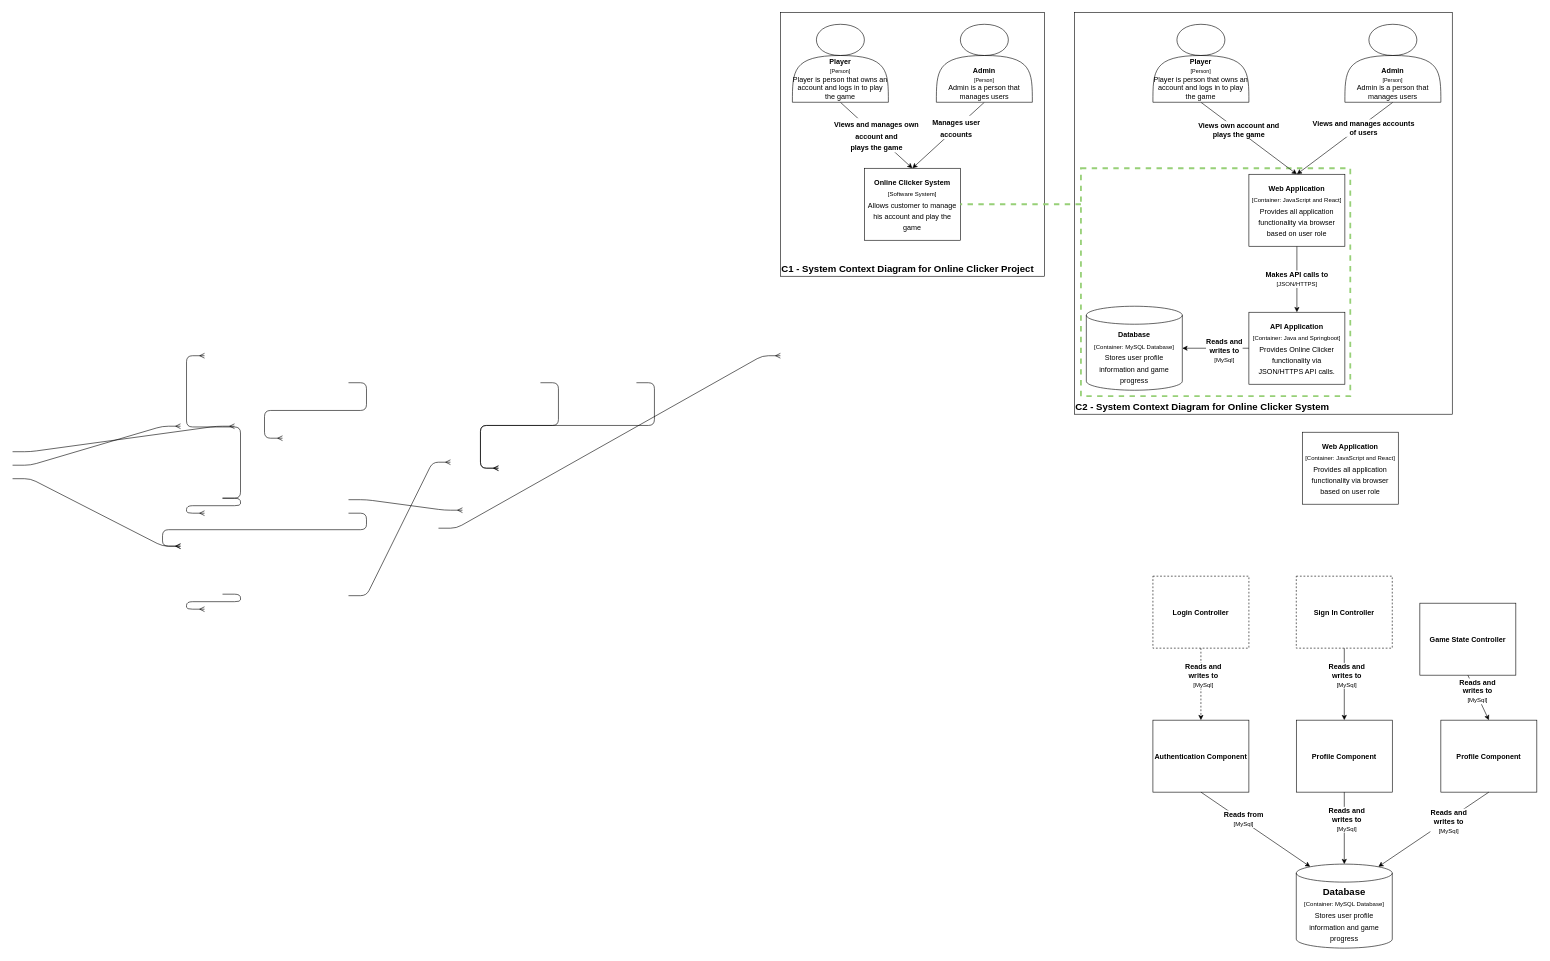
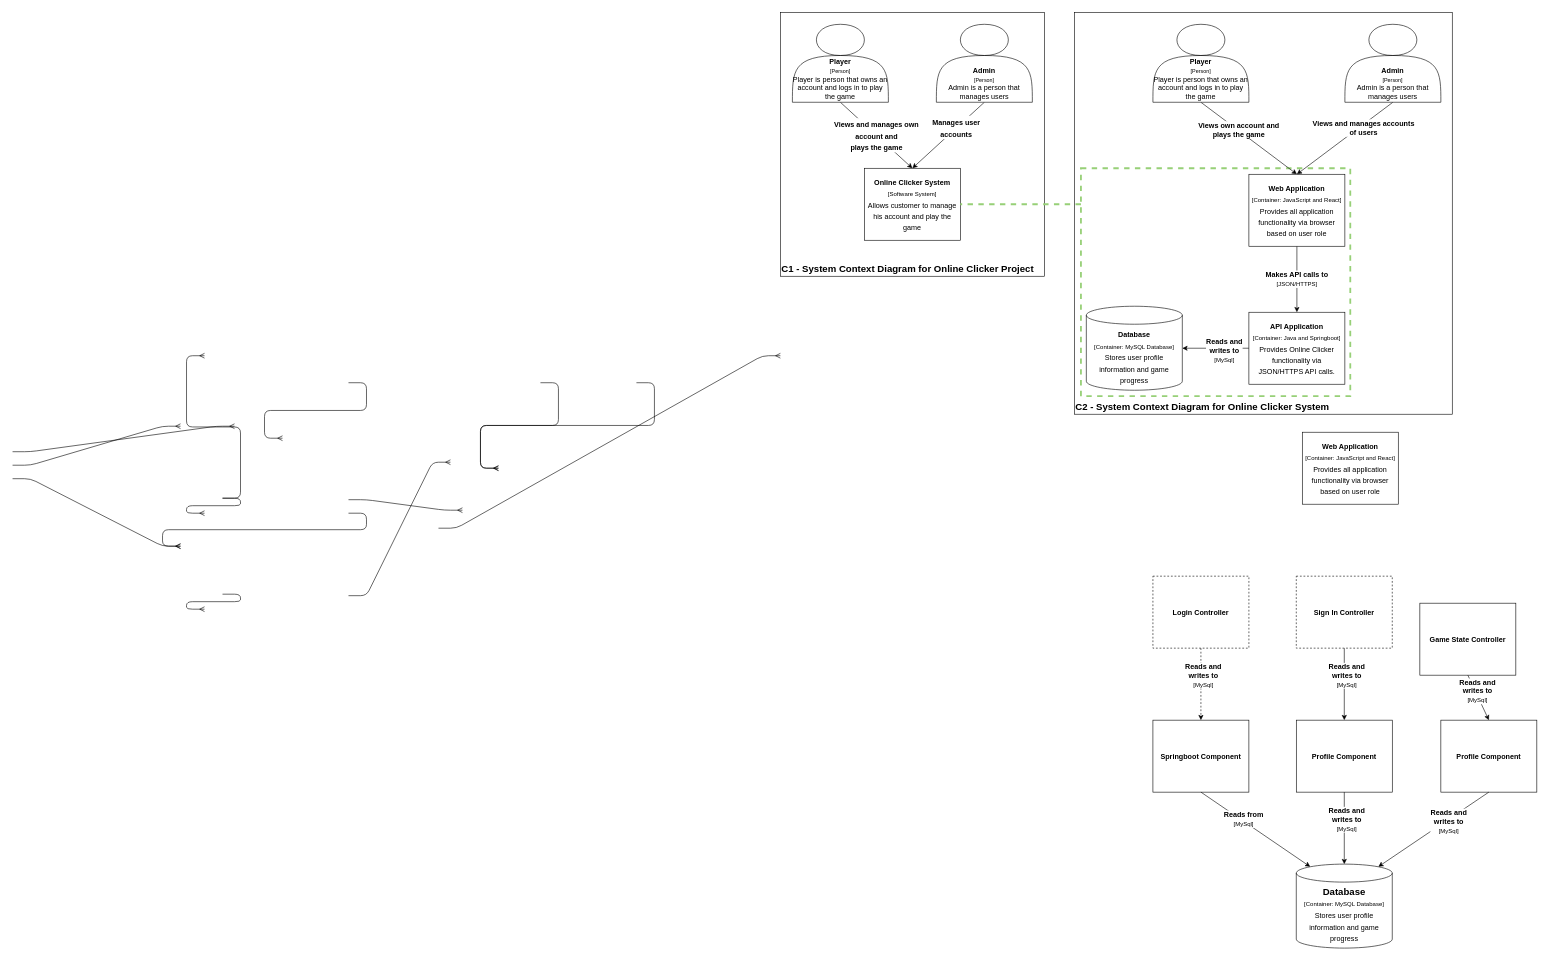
(1201, 756) -> (1201, 756)
